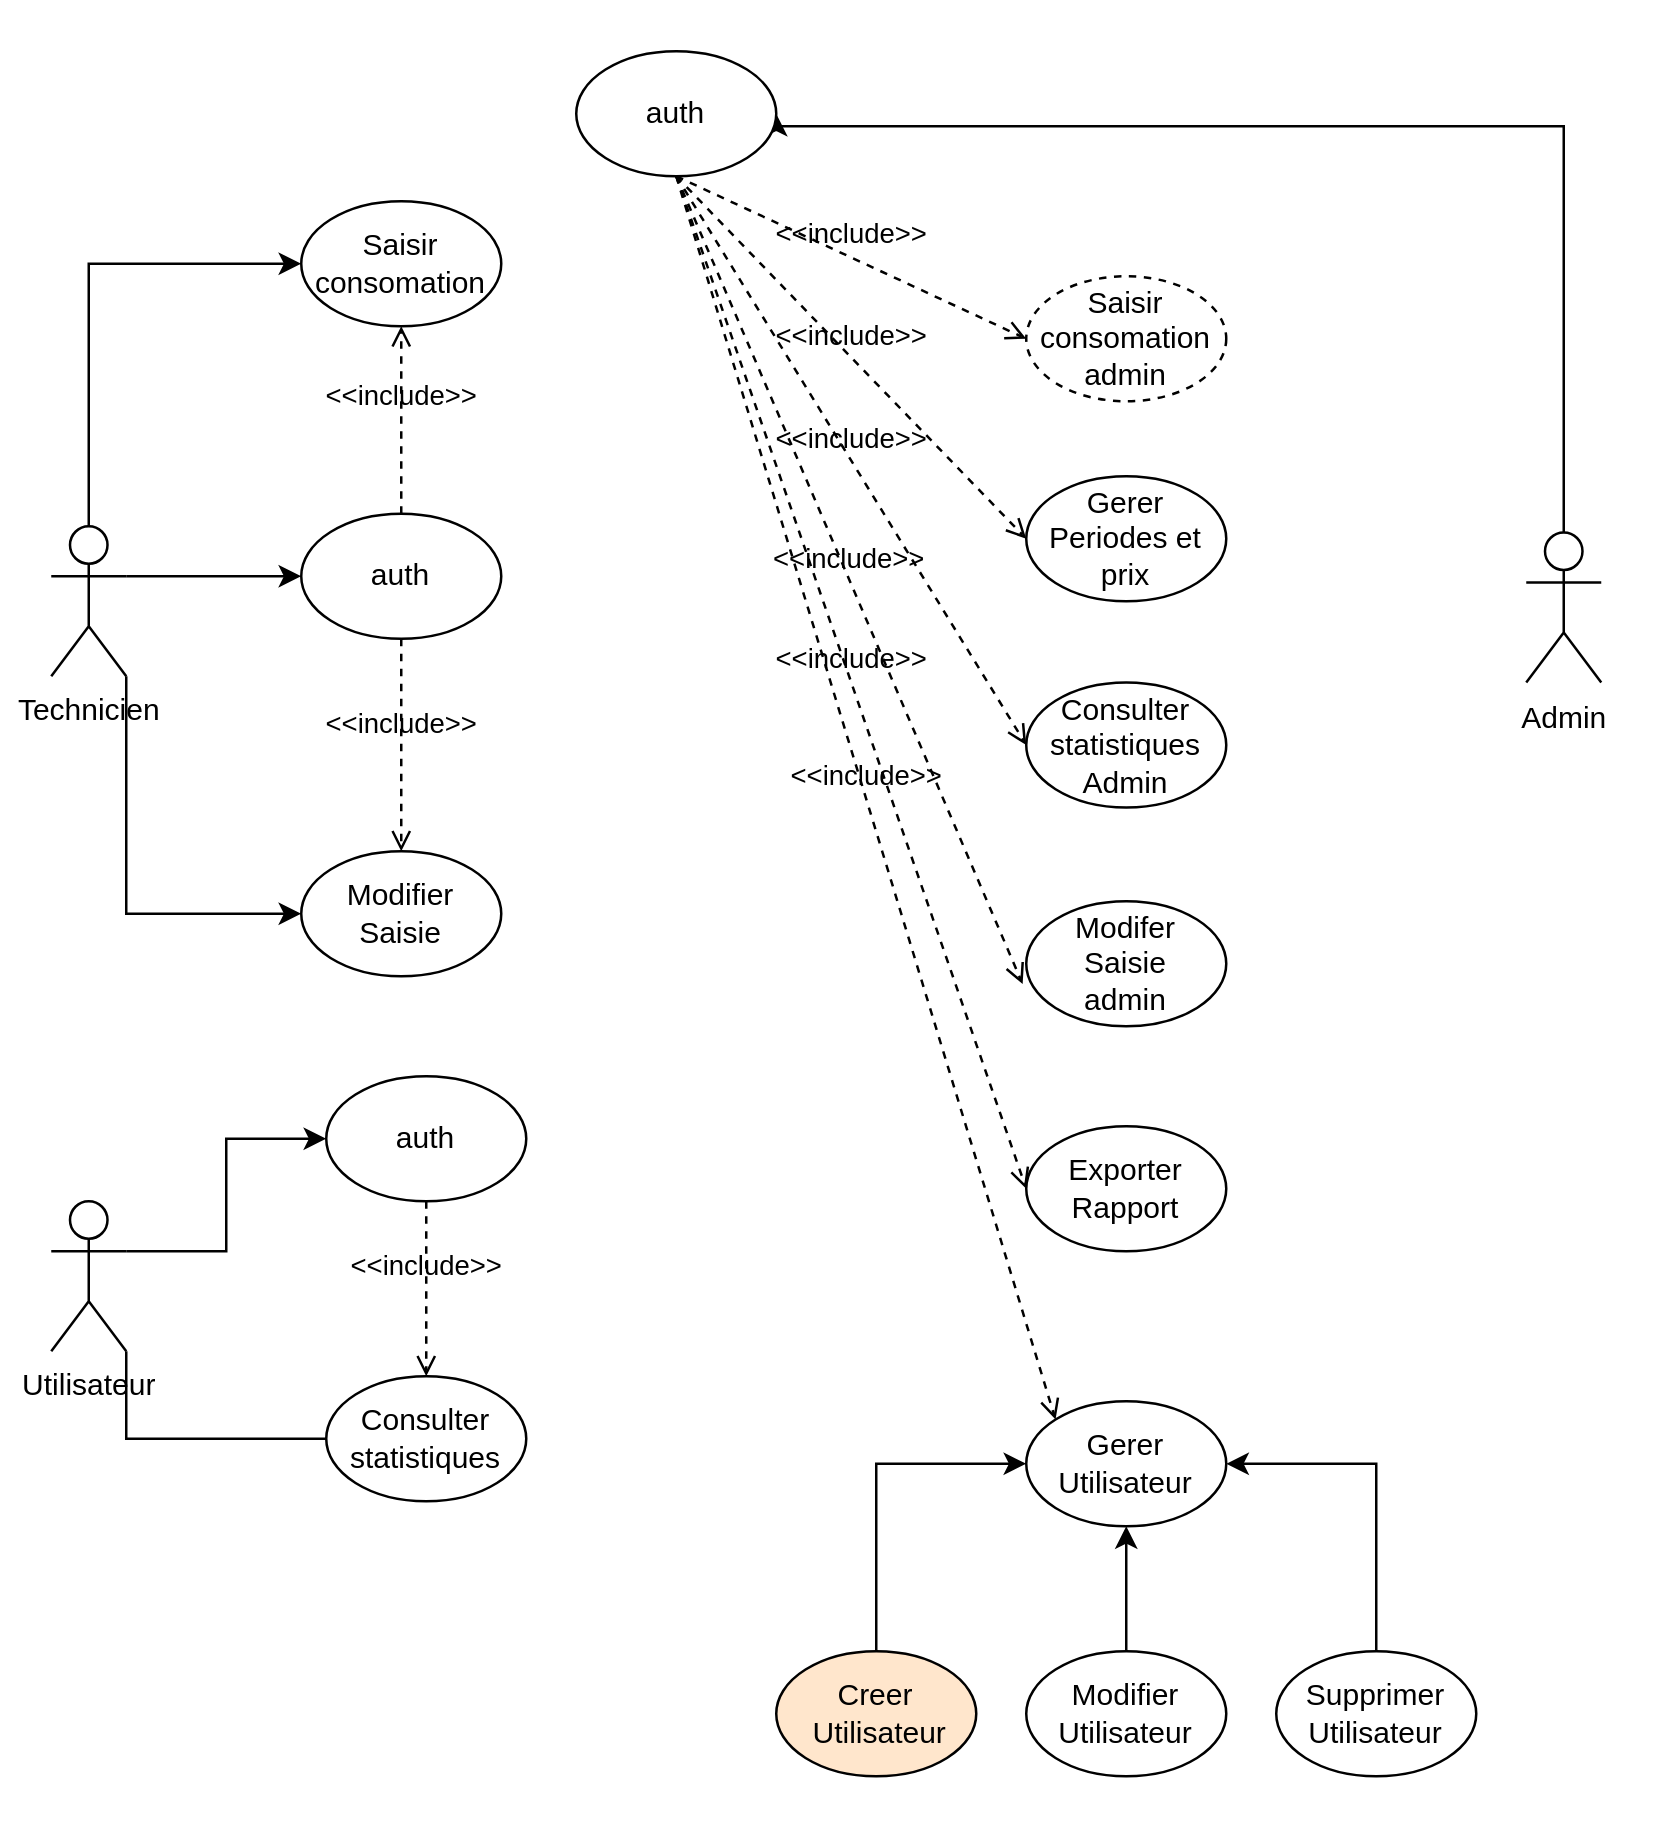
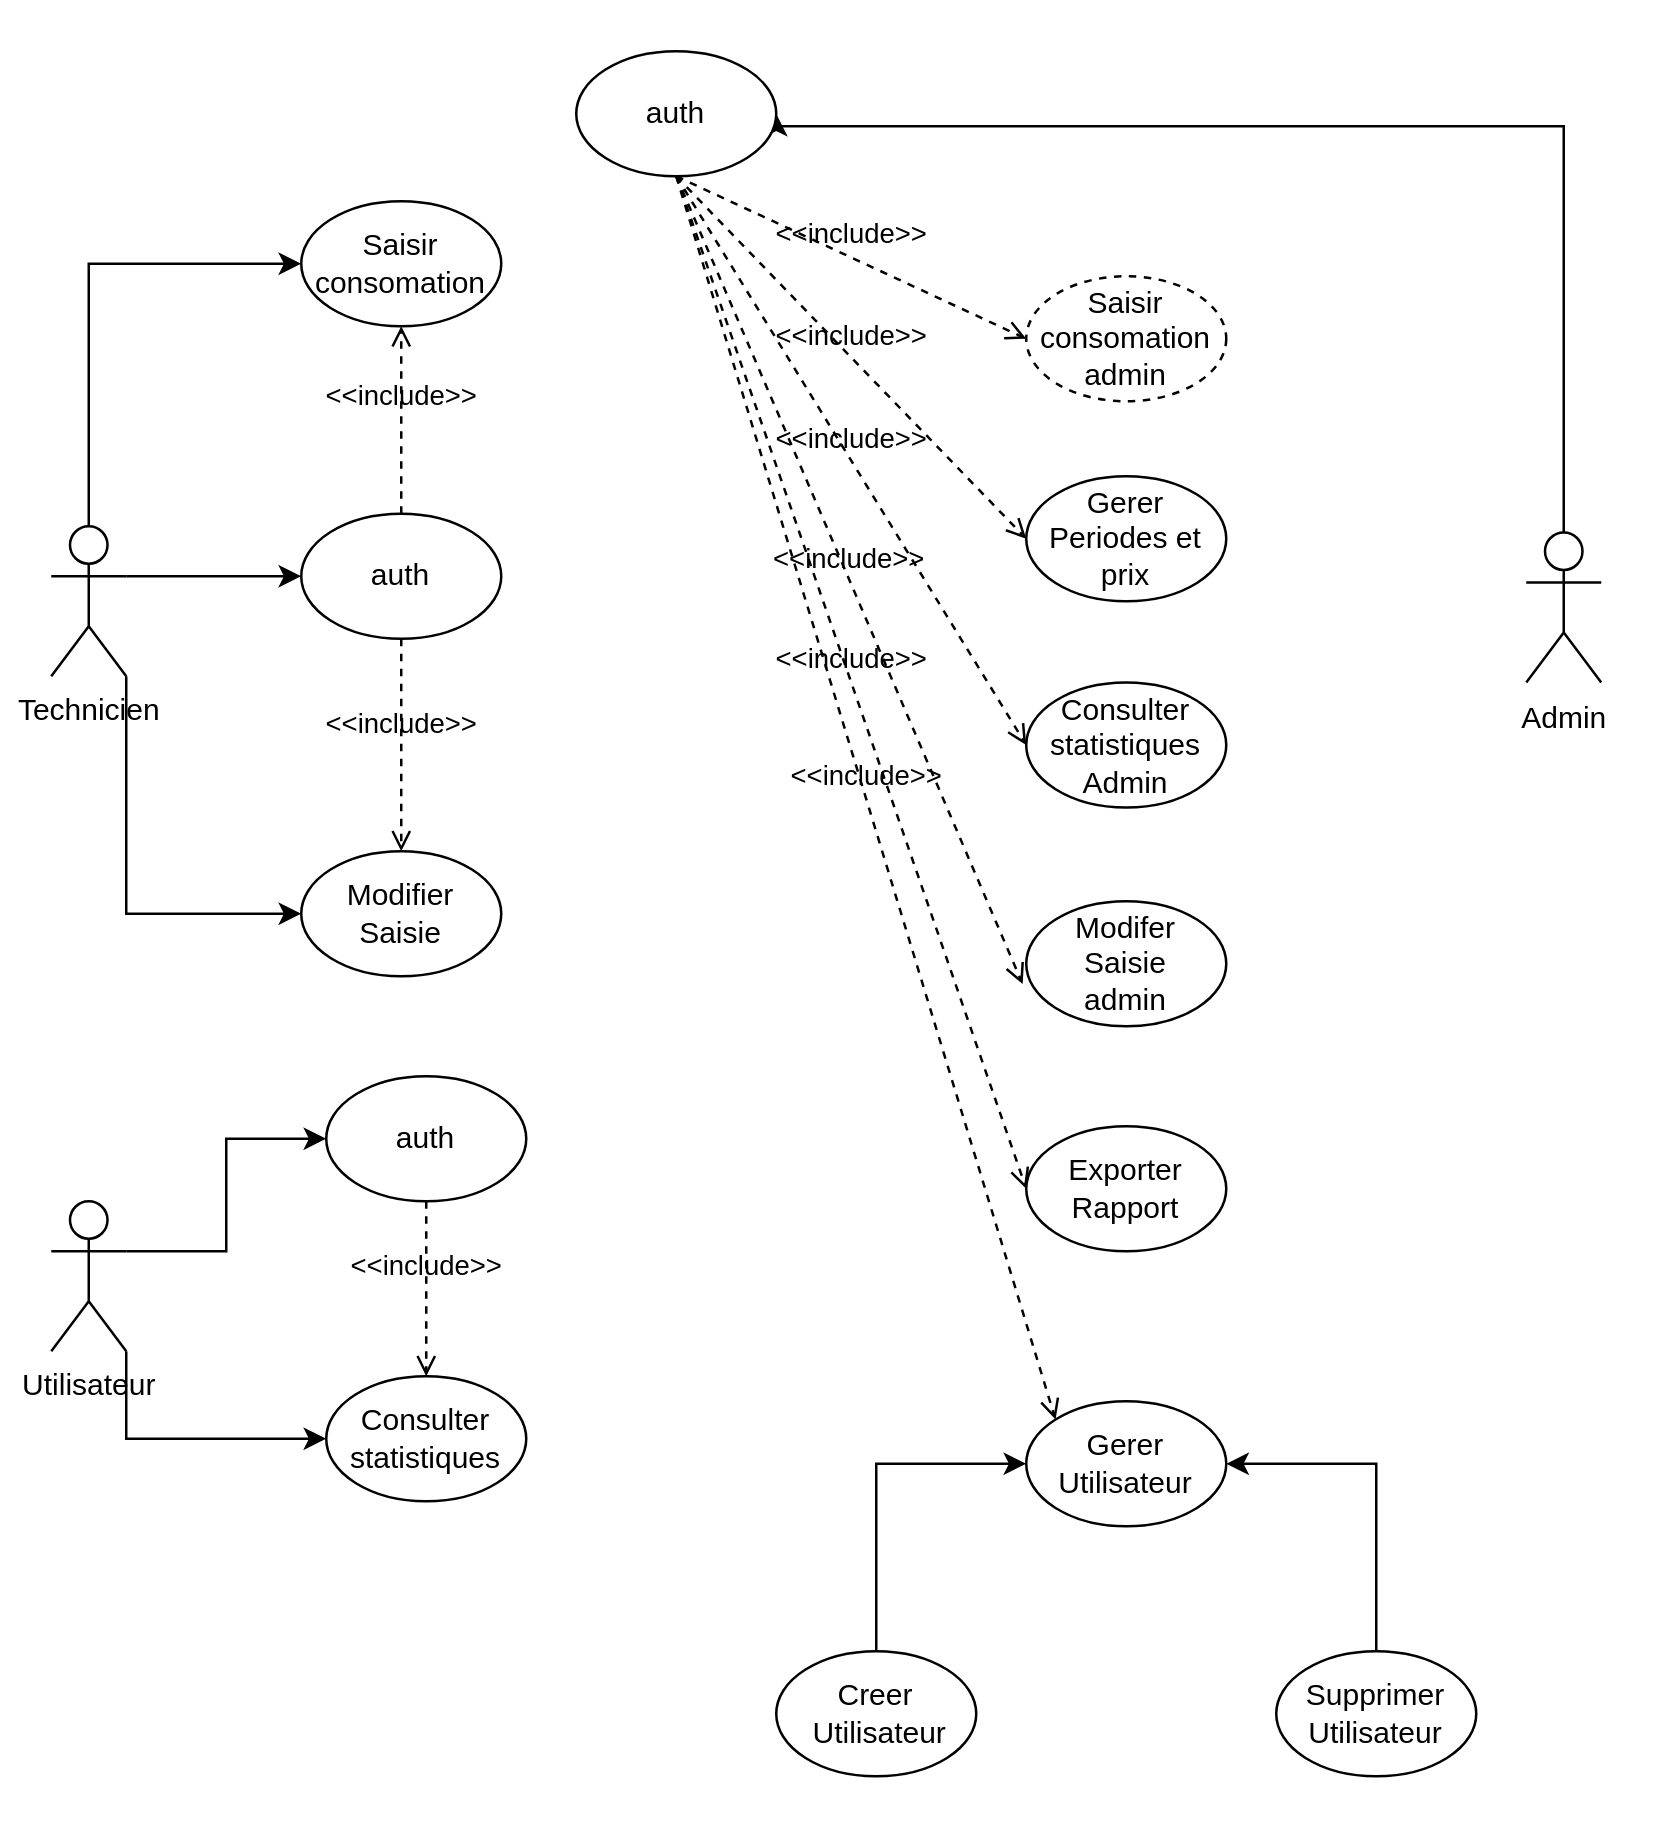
(315, 1439) -> (308, 1439)
(1126, 1597) -> none
(876, 1714) -> (876, 1714)
(1126, 1714) -> none
